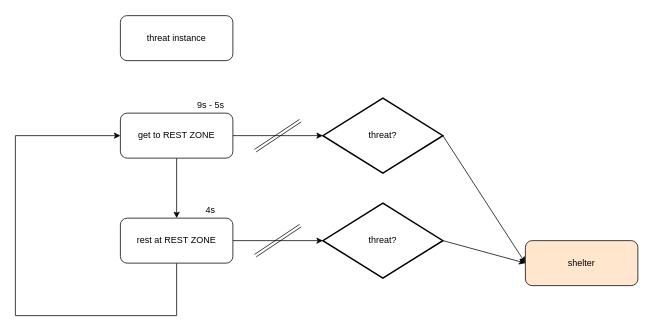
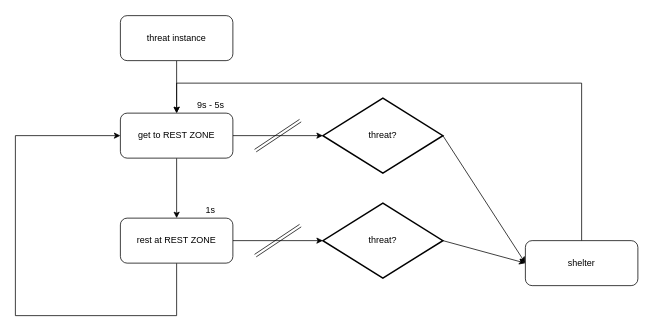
none -> (177, 70)
none -> (459, 83)
(211, 210) -> (211, 210)
(582, 263) -> (582, 263)
